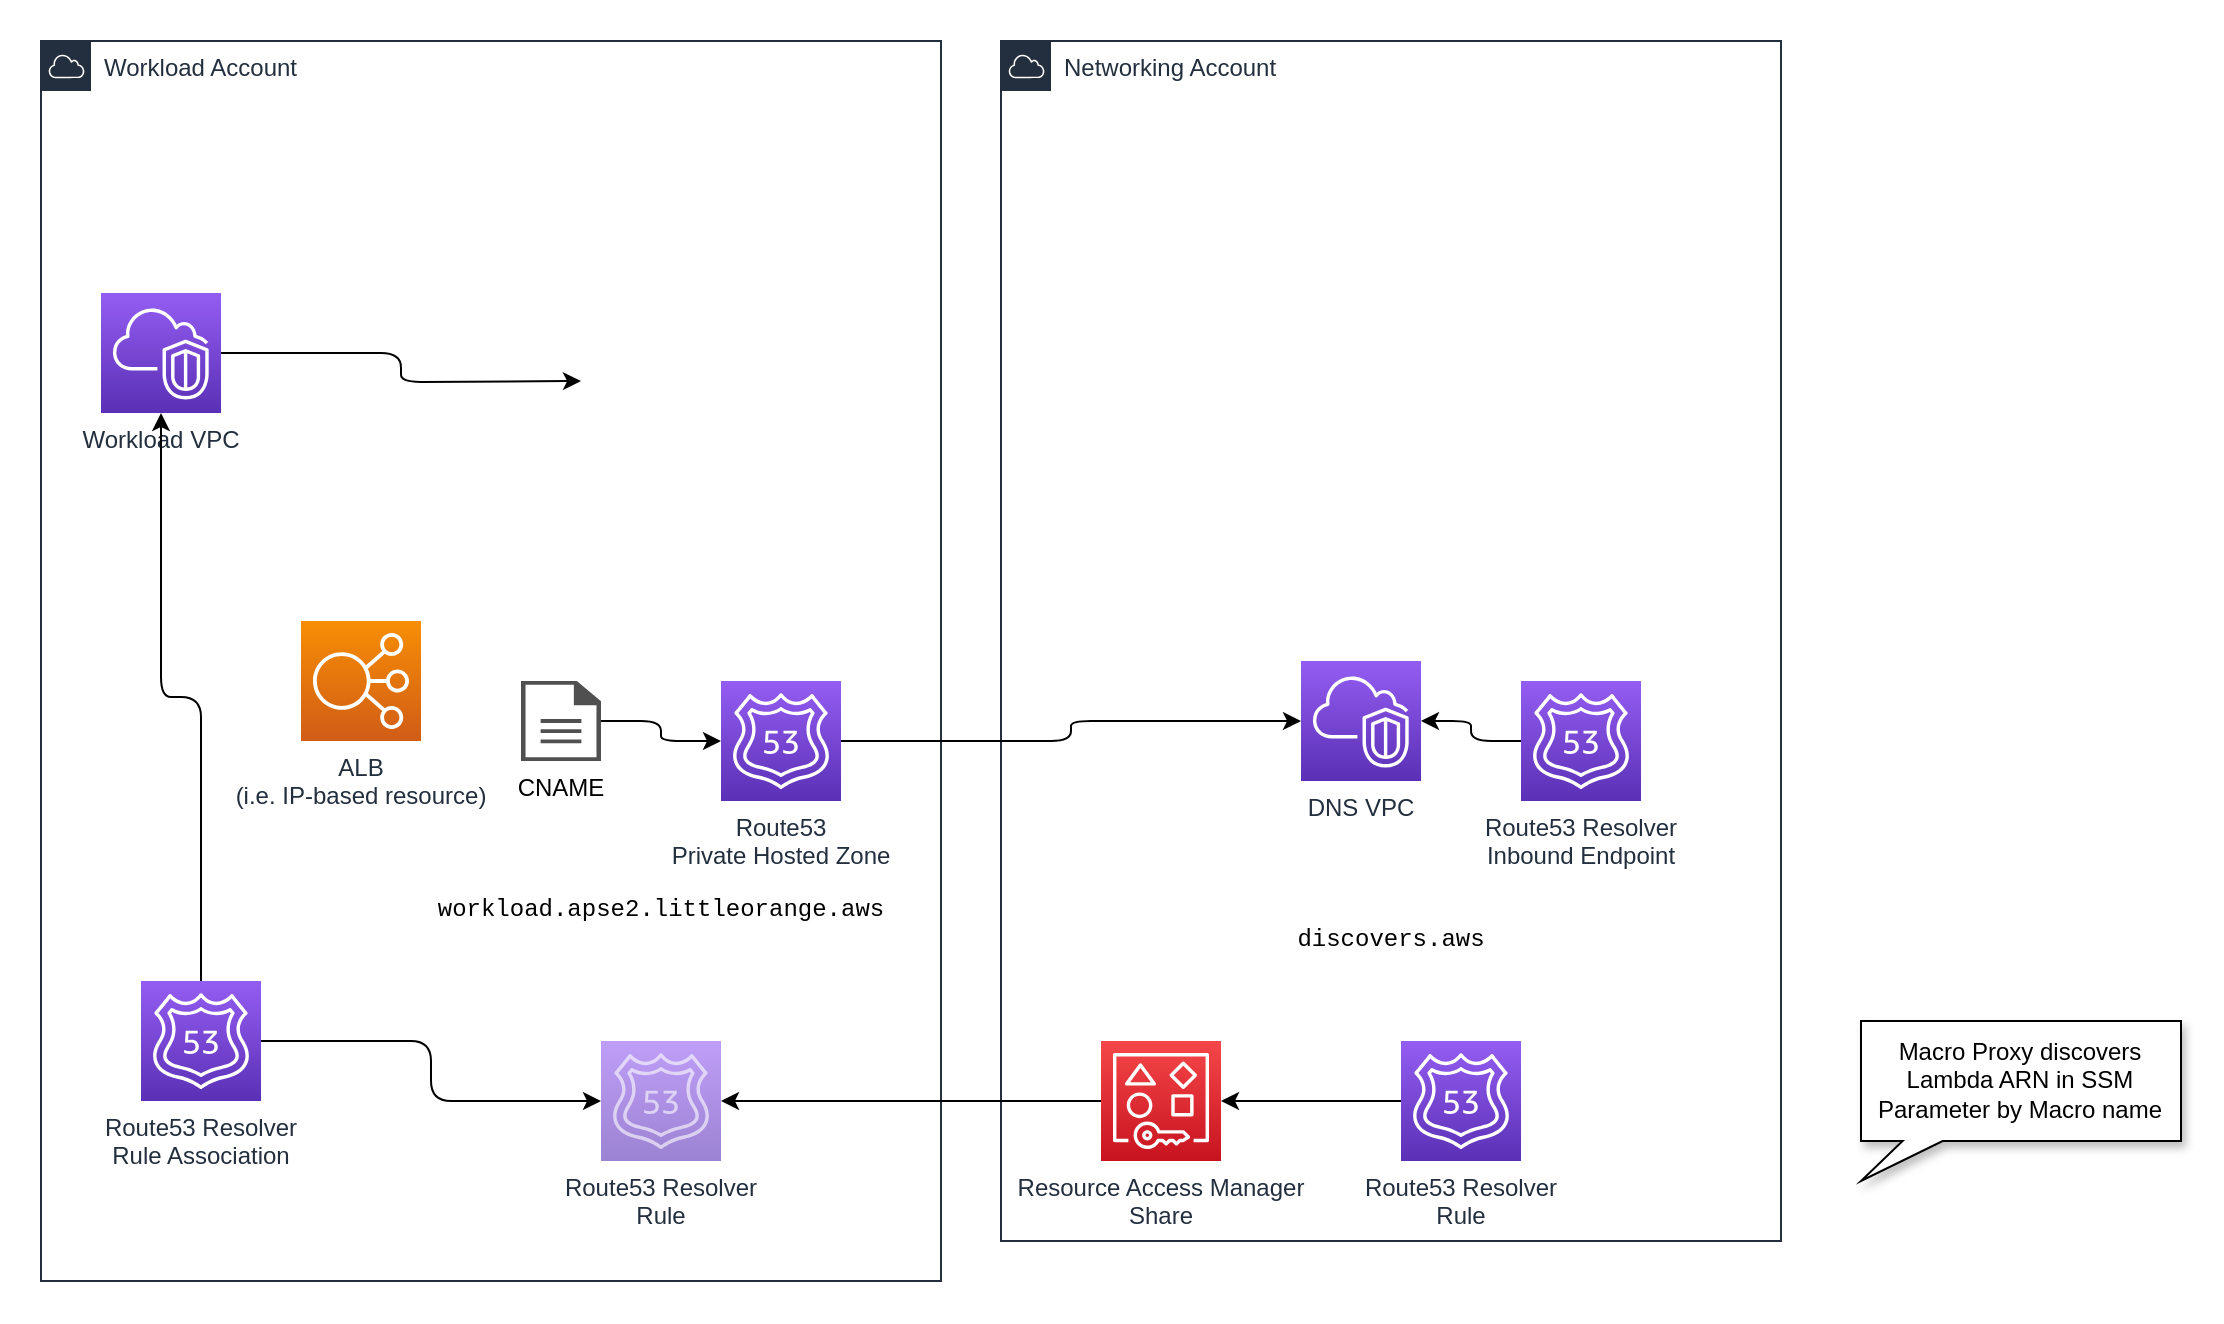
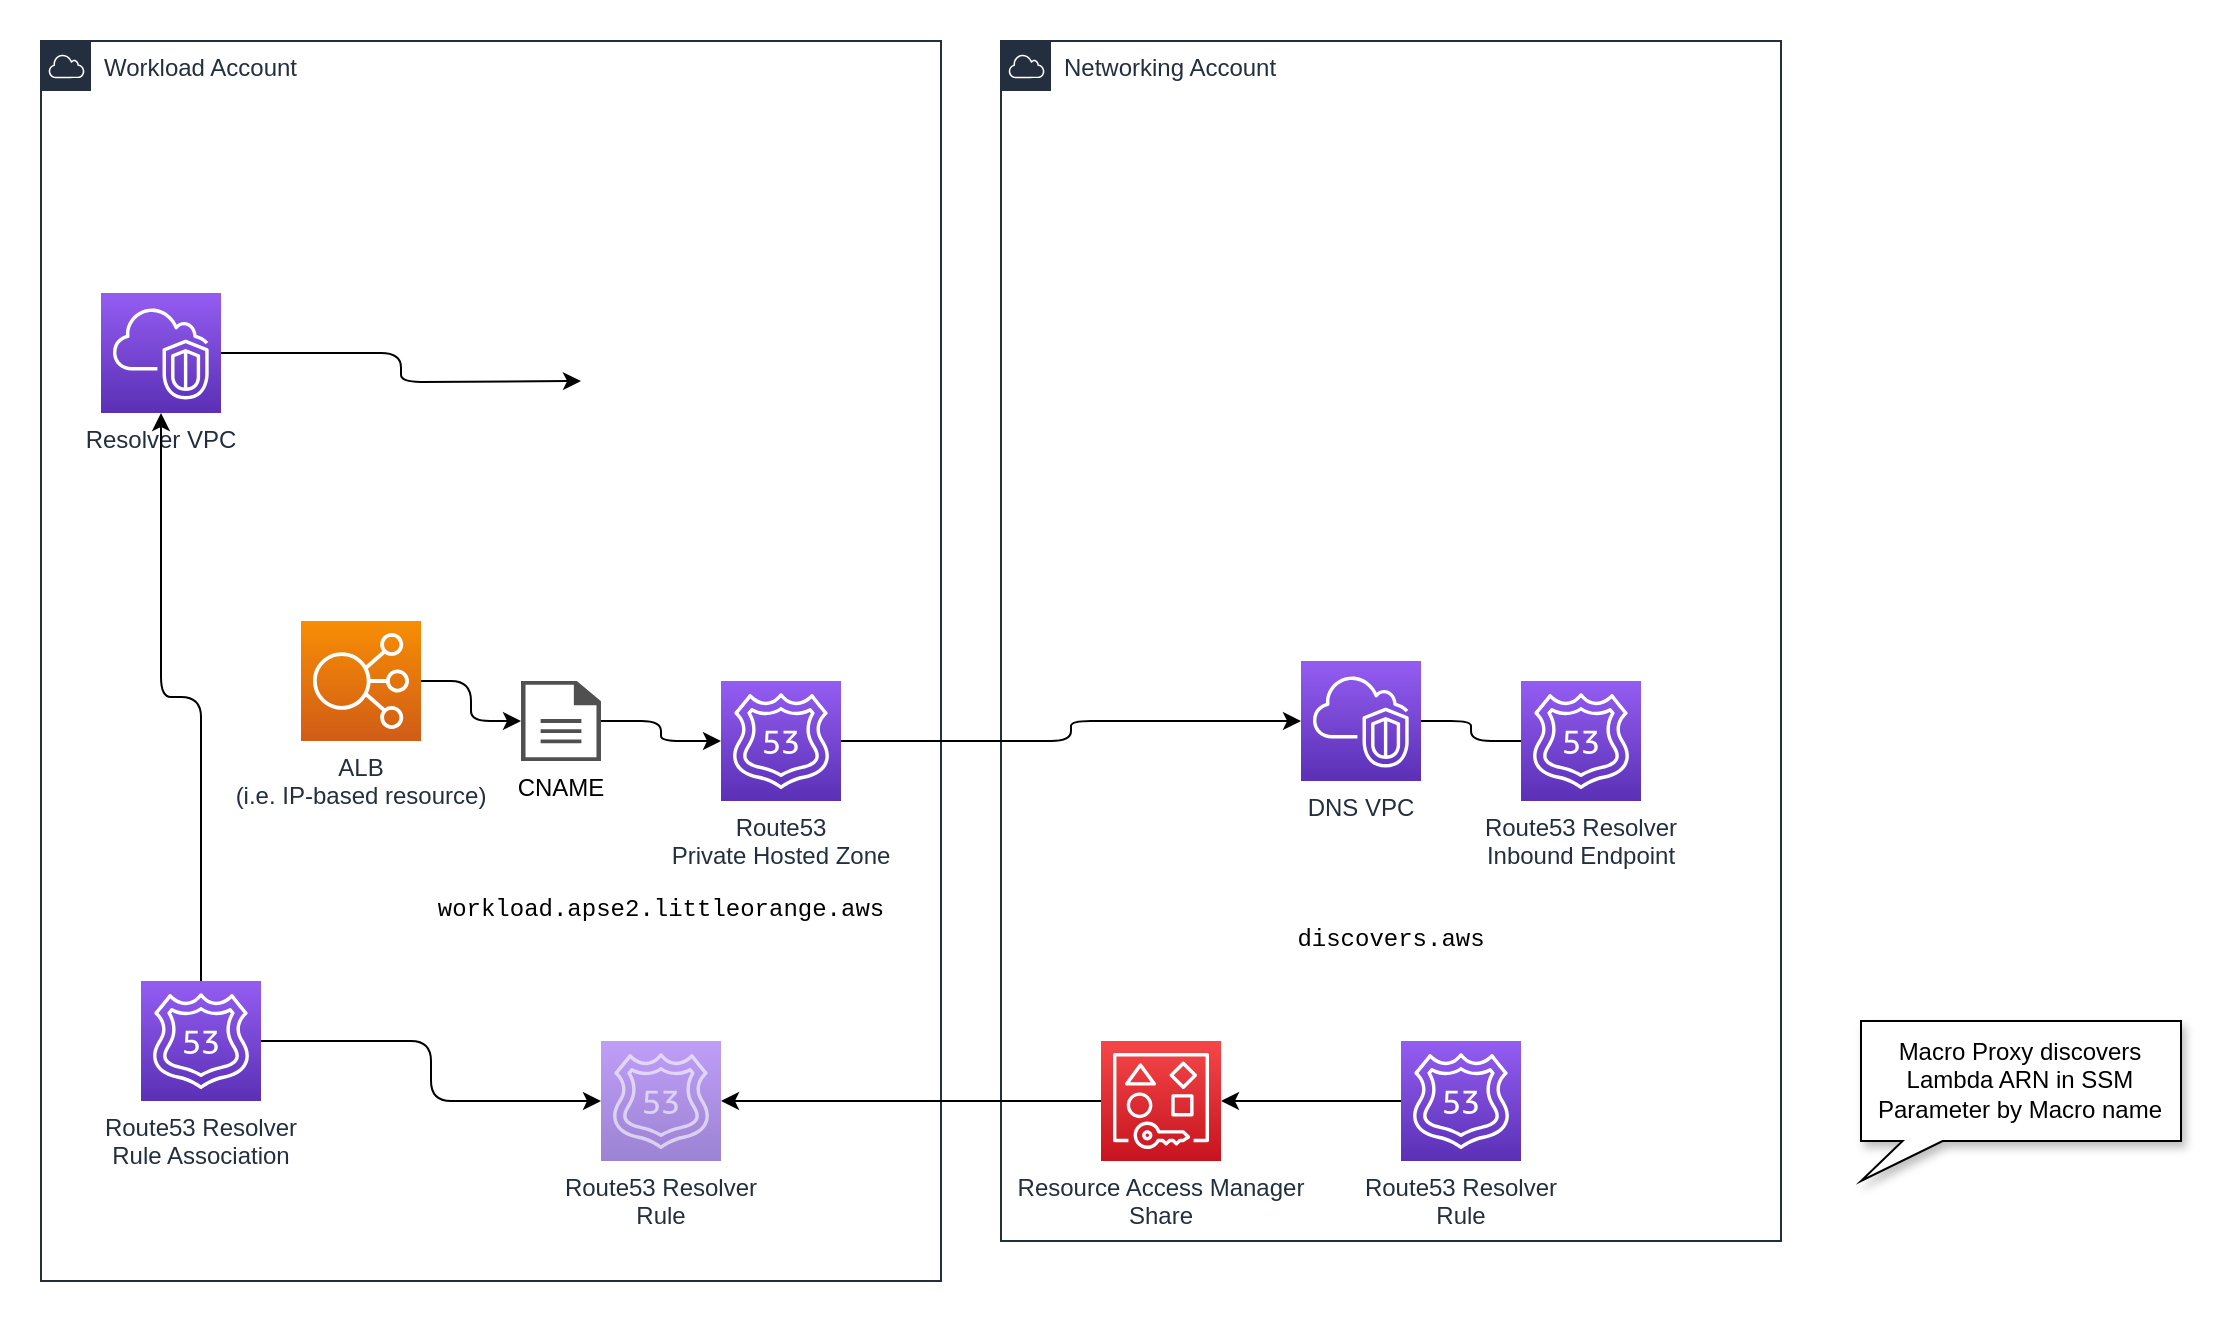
(162, 441) -> (162, 441)
none -> (470, 695)
(1436, 721) -> (1429, 721)
